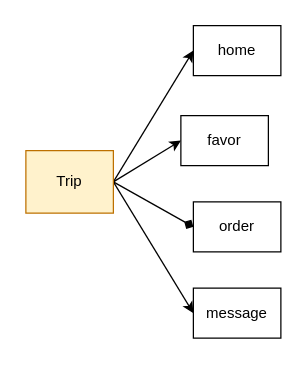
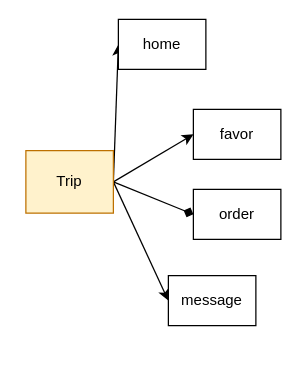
(237, 51) -> (162, 44)
(224, 141) -> (237, 134)
(237, 227) -> (237, 214)
(237, 313) -> (212, 301)
